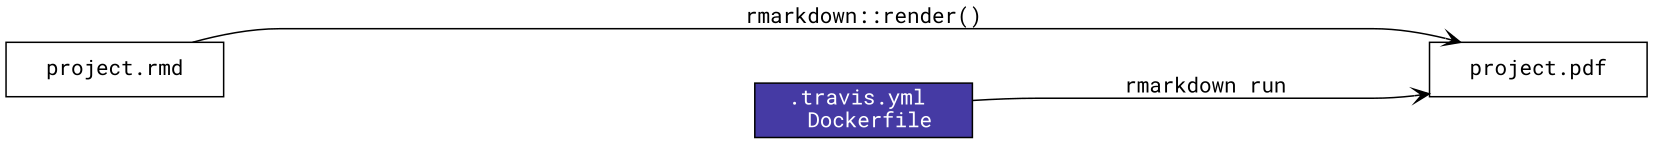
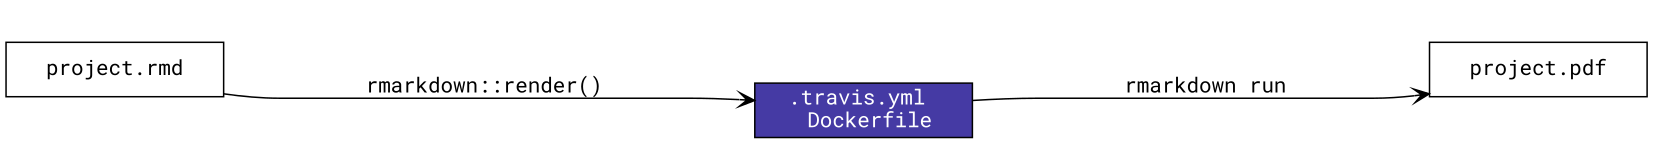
(819, 29) -> (481, 98)
